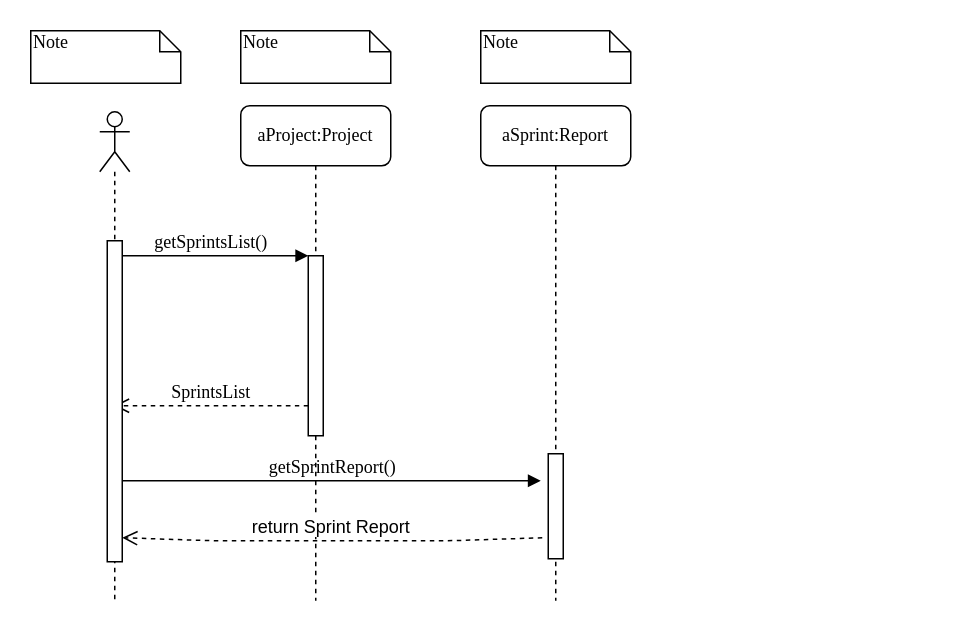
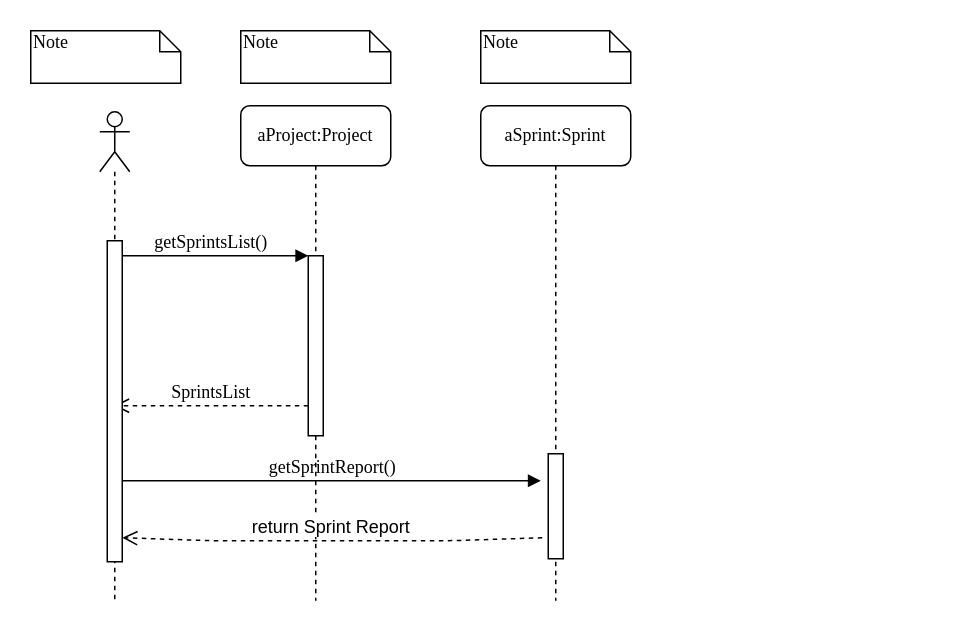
(556, 136) -> (556, 136)
